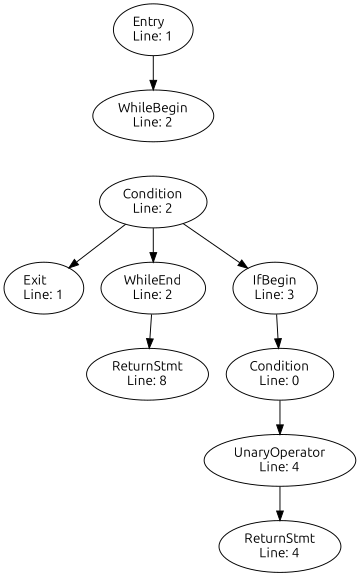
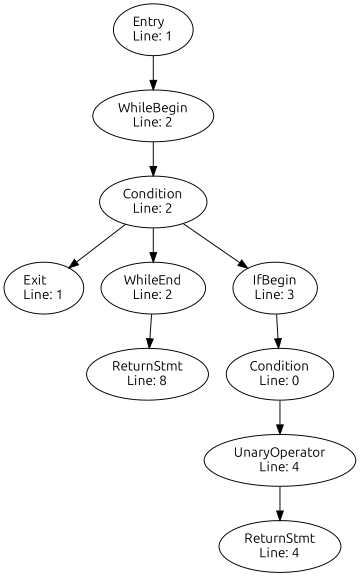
none -> (153, 154)
